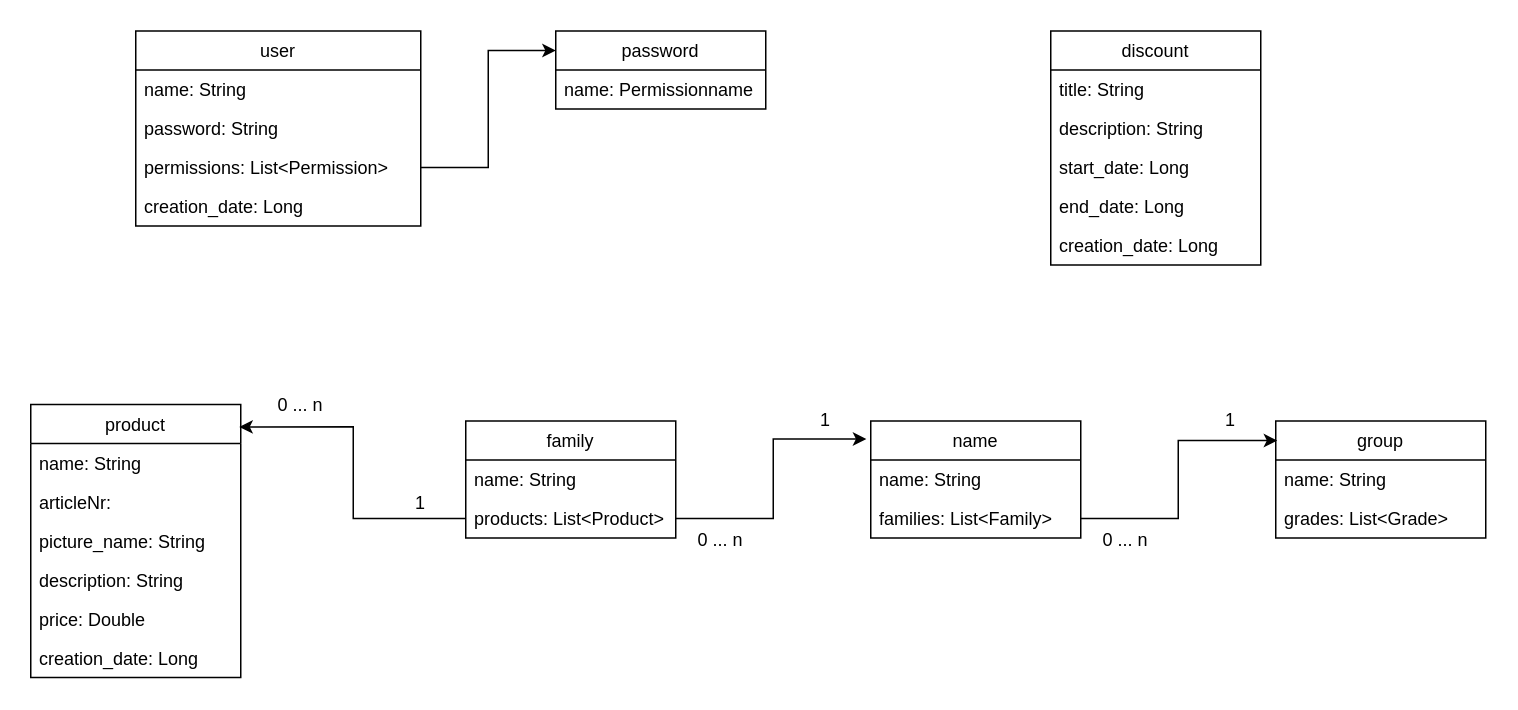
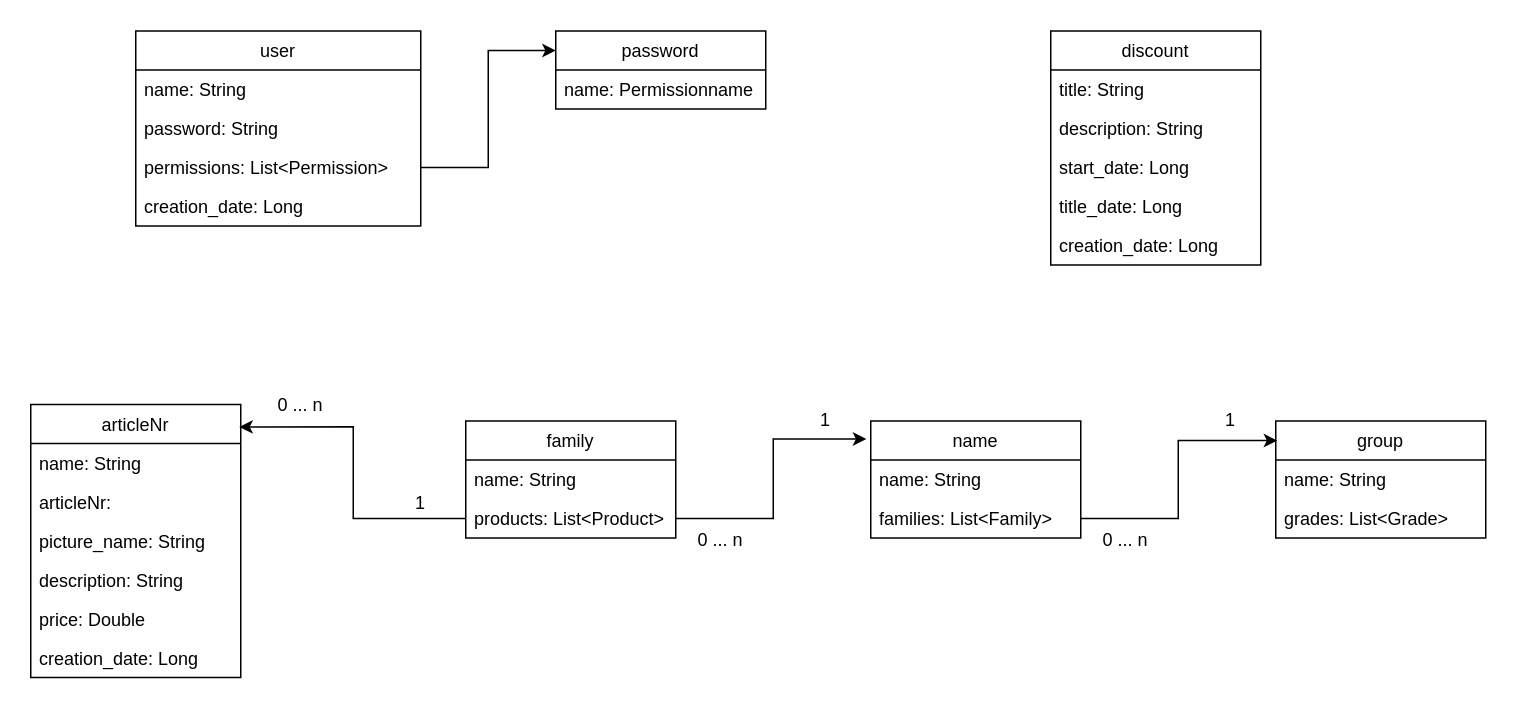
(1125, 207) -> (1130, 207)
(135, 425) -> (135, 425)
